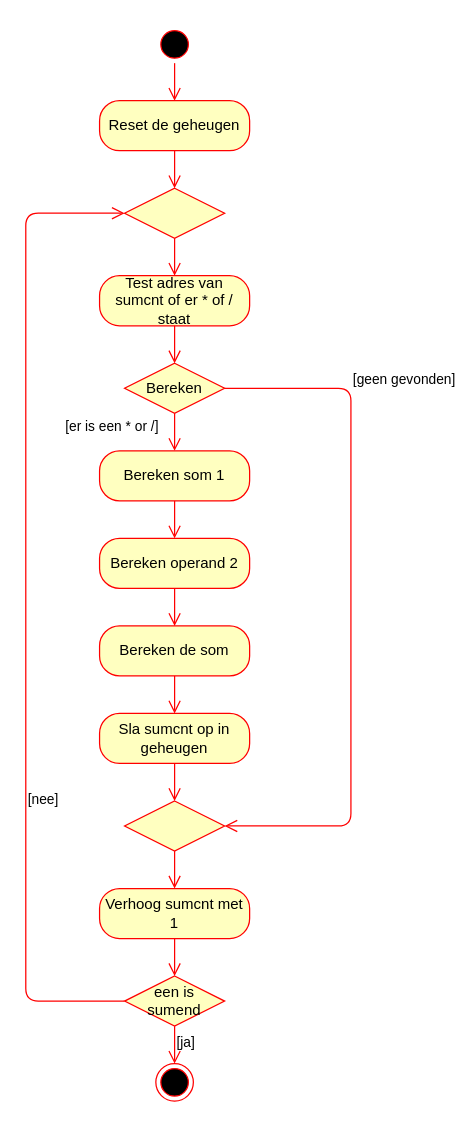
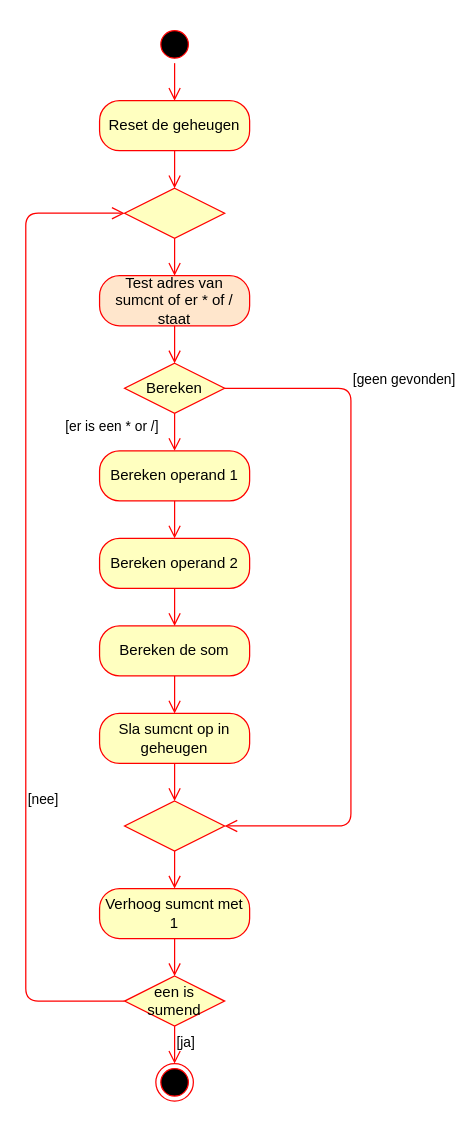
(174, 301) -> (174, 301)
(174, 476) -> (174, 476)
